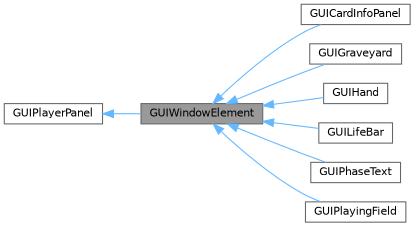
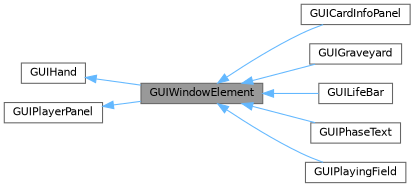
(299, 101) -> (119, 82)
